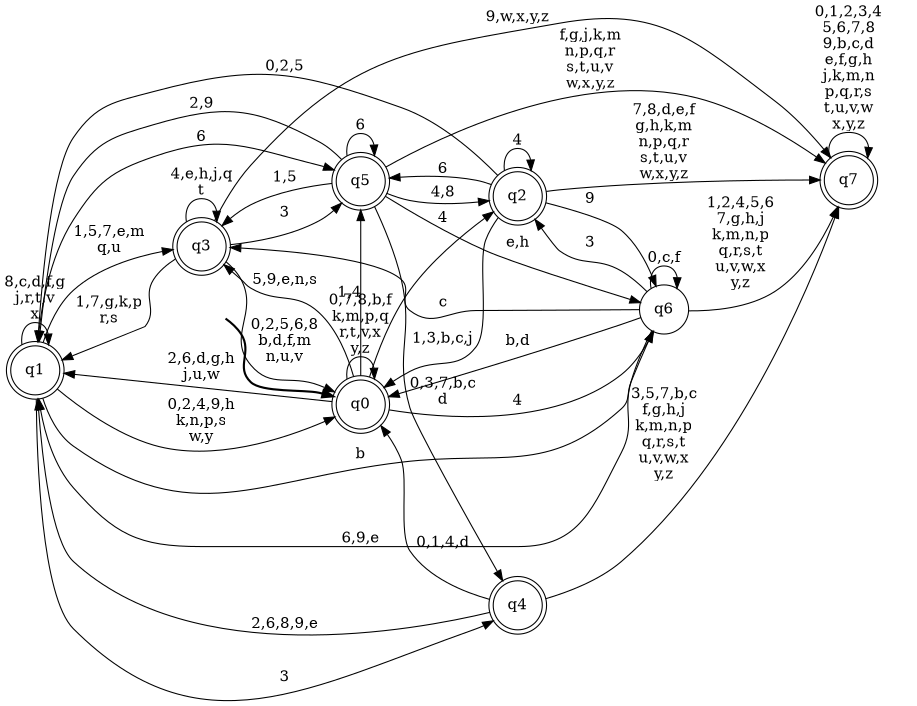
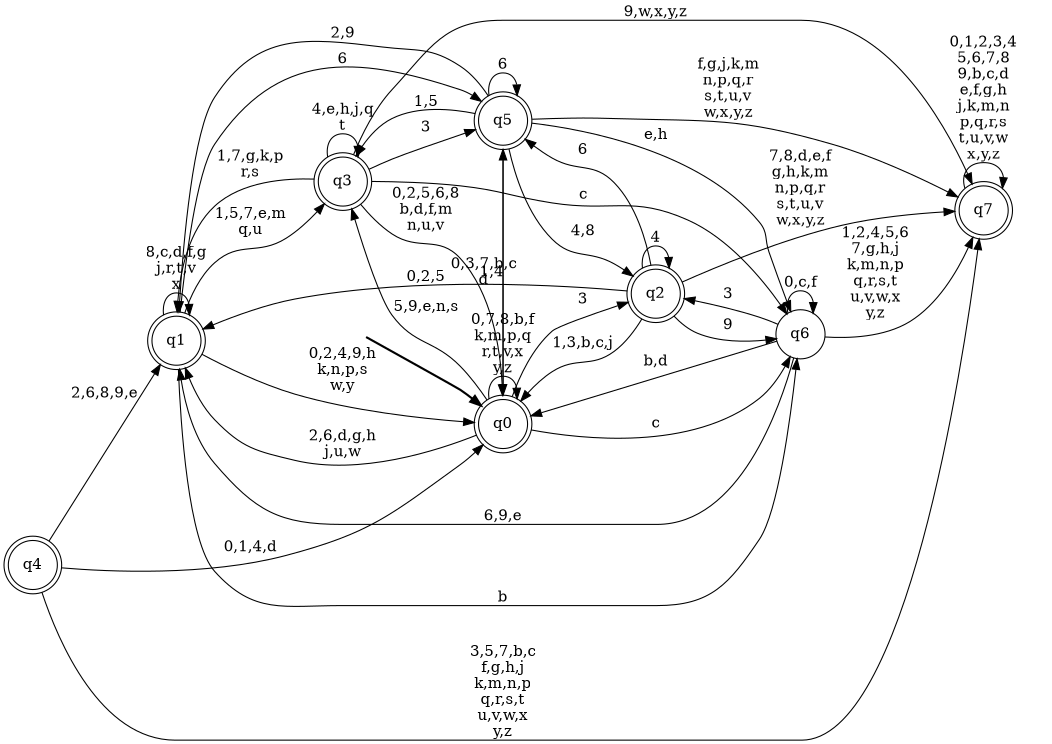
(443, 218) -> (583, 300)
(425, 318) -> (594, 206)
(518, 401) -> (656, 423)
(417, 425) -> (503, 267)
(159, 687) -> none
